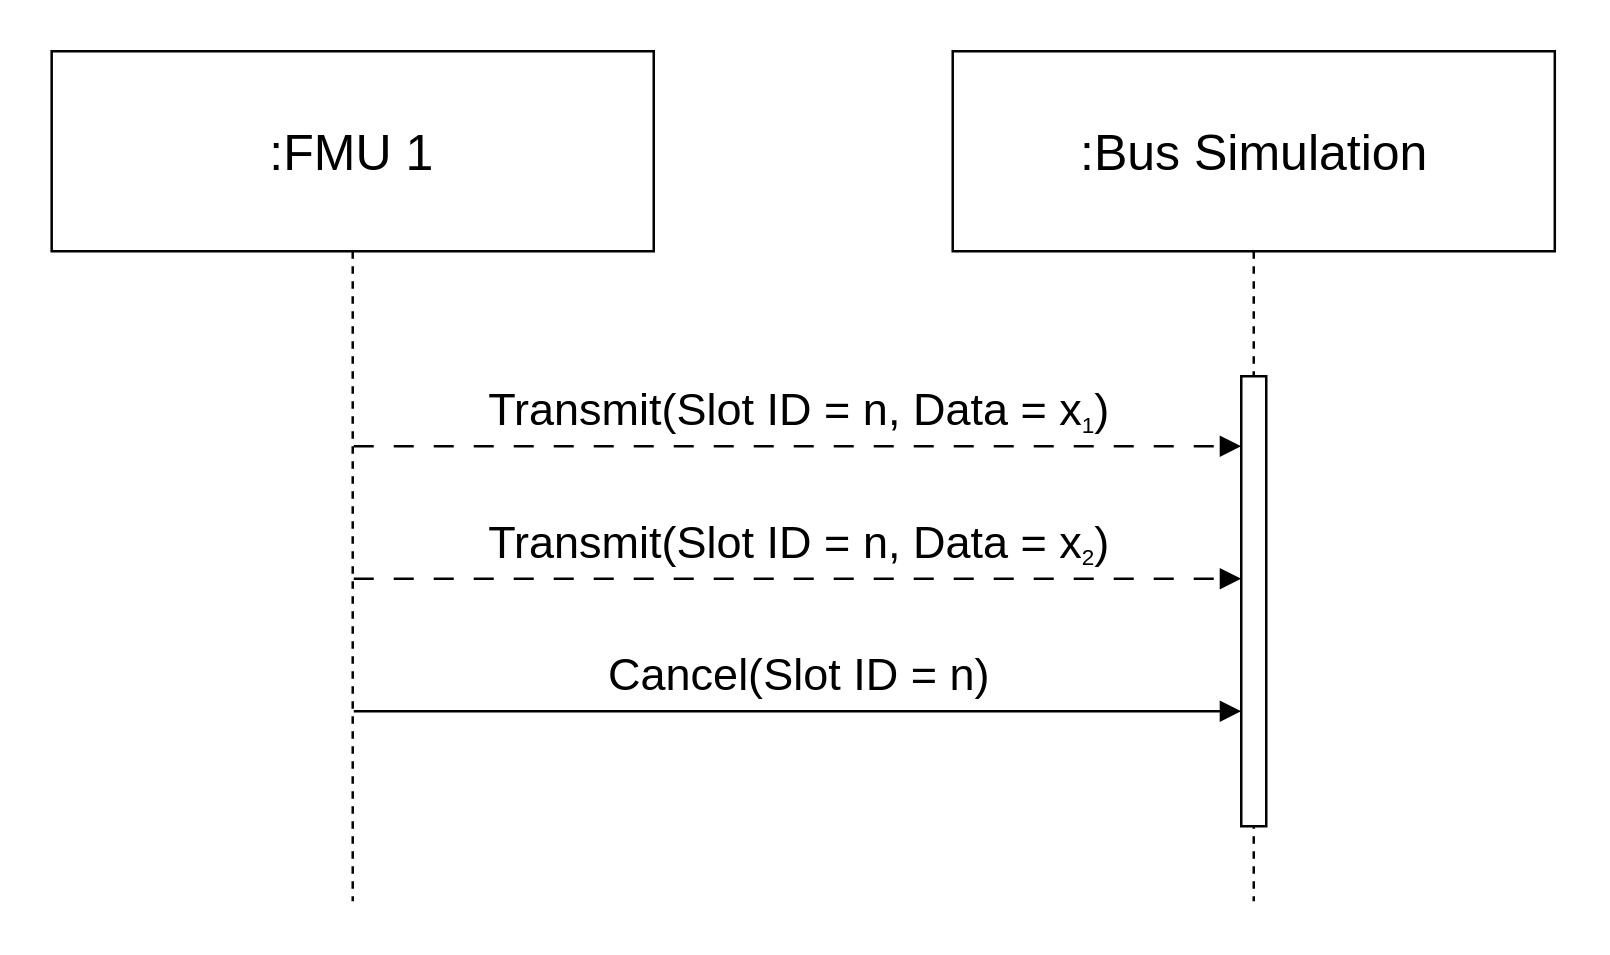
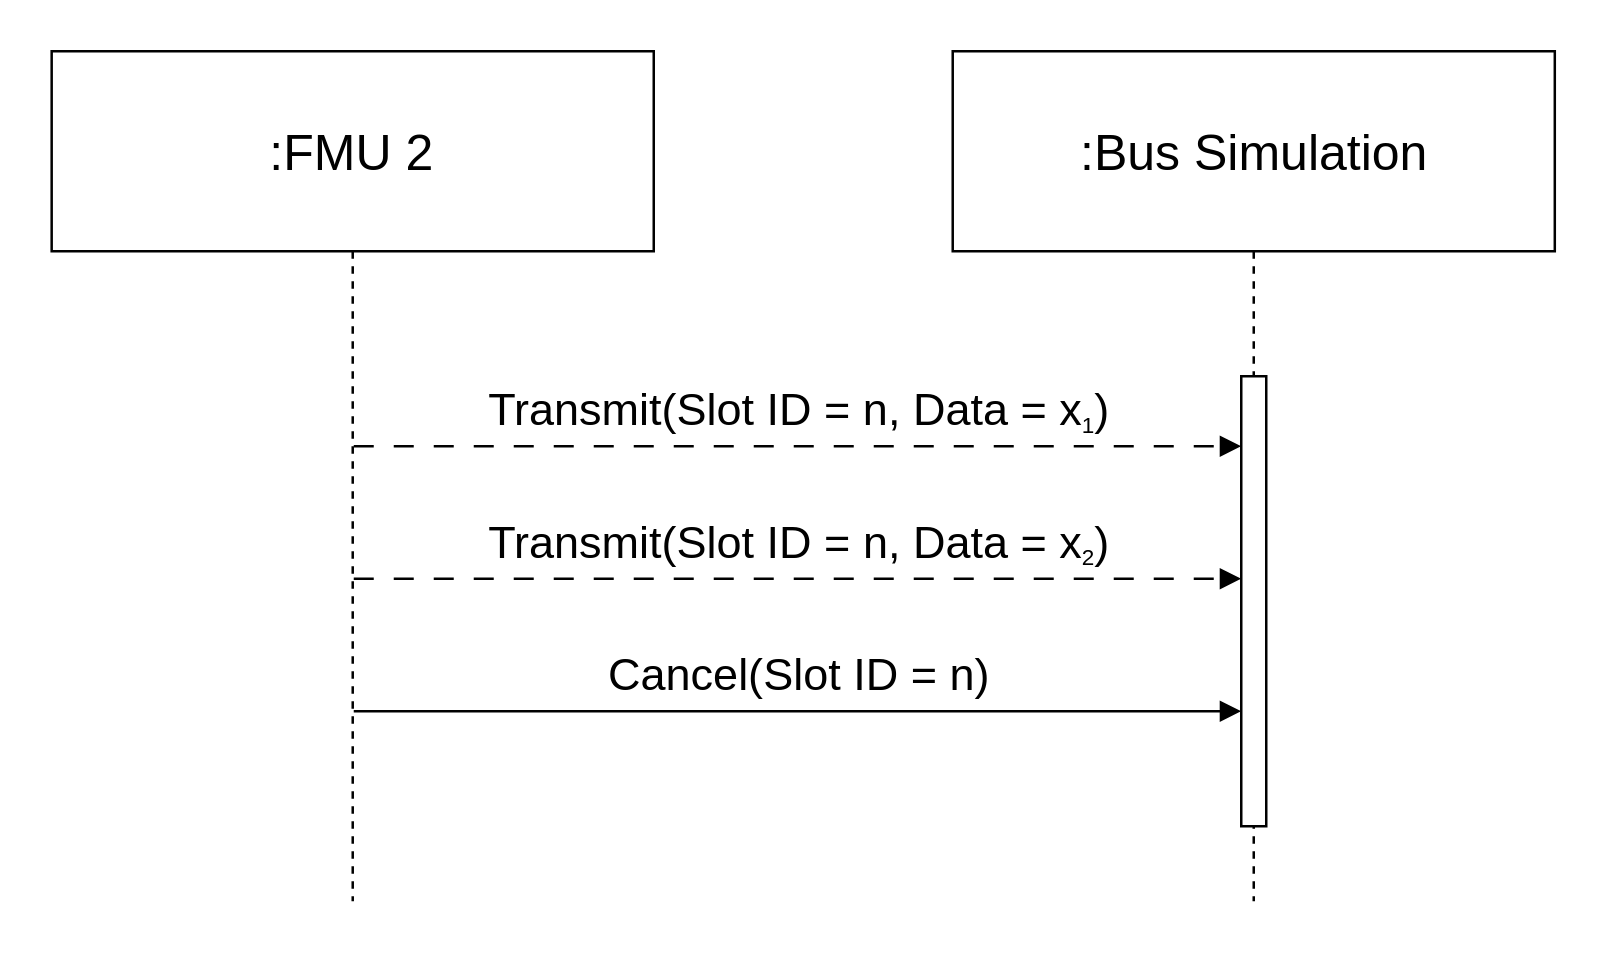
(353, 151) -> (353, 151)
